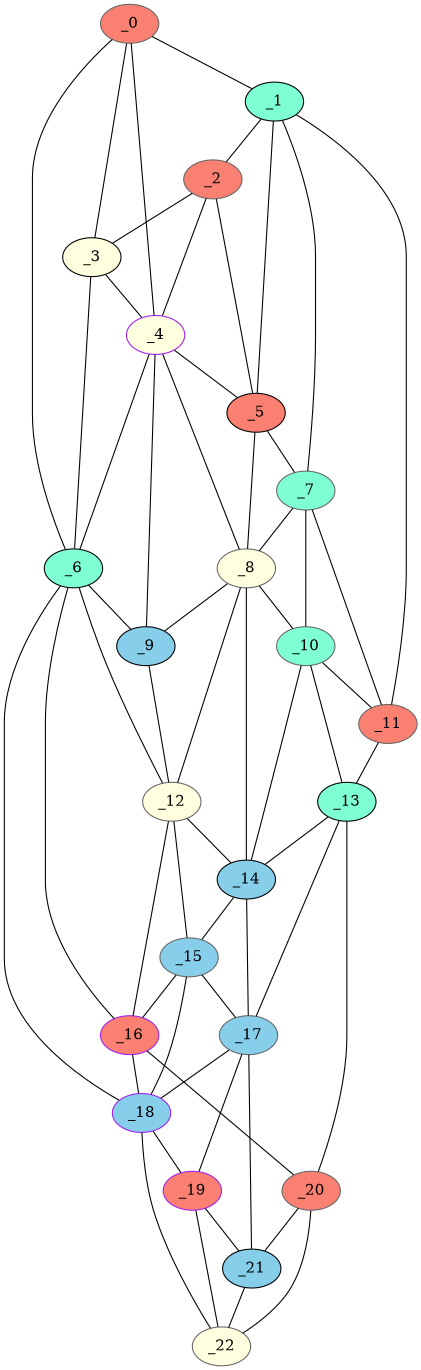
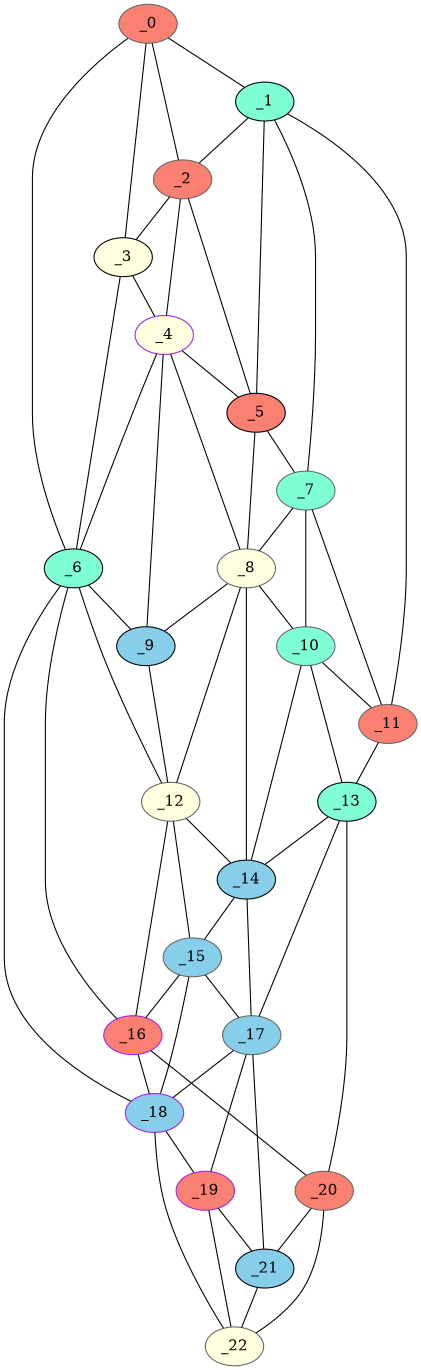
(143, 179) -> (165, 102)
